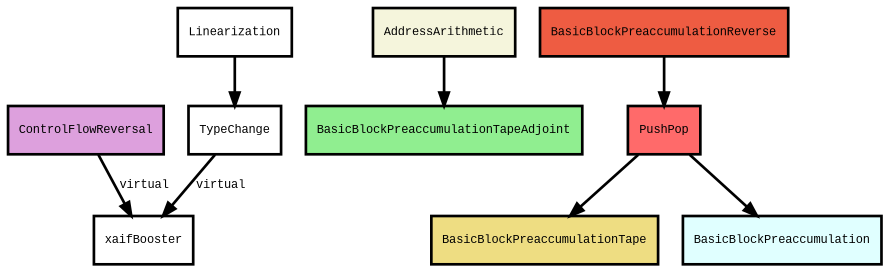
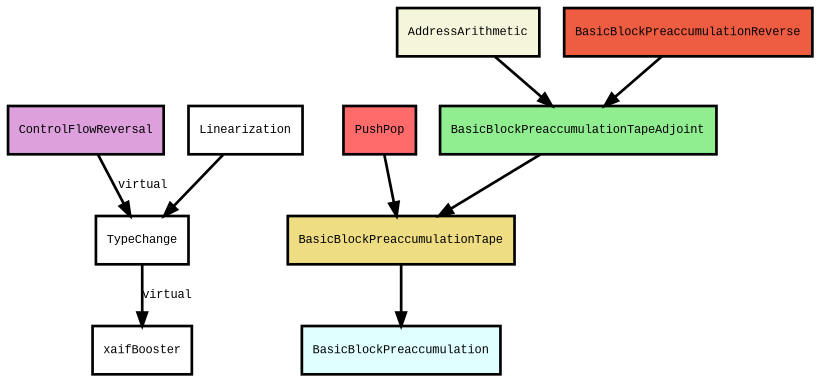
(664, 75) -> (638, 77)
(112, 179) -> (111, 179)
(718, 181) -> (401, 289)
none -> (496, 182)
